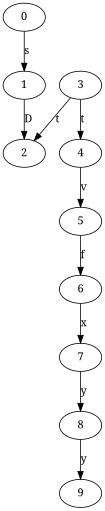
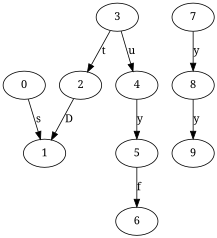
(24, 115) -> (64, 116)
(83, 119) -> (132, 51)
(84, 187) -> (140, 119)
(81, 319) -> none
